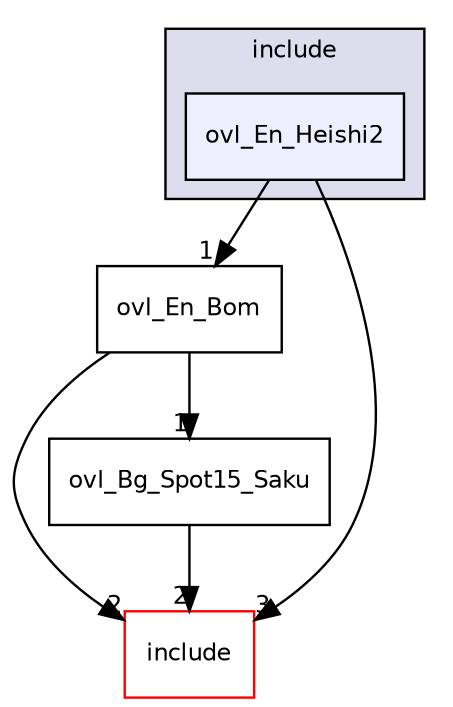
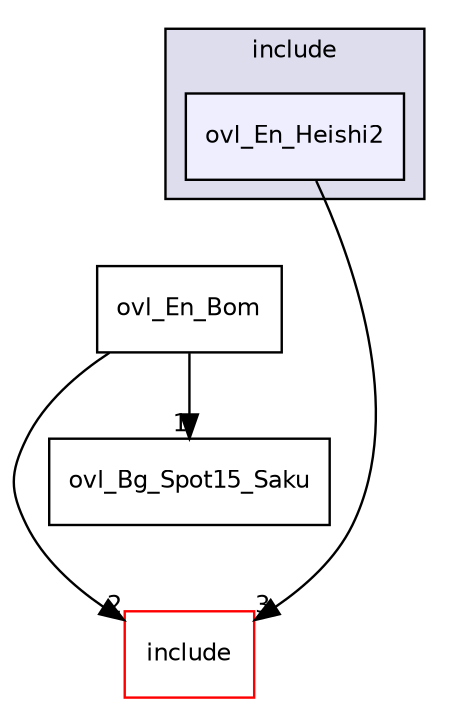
(247, 214) -> none
(189, 556) -> none
